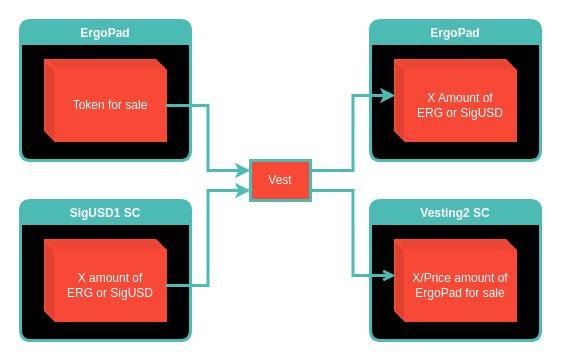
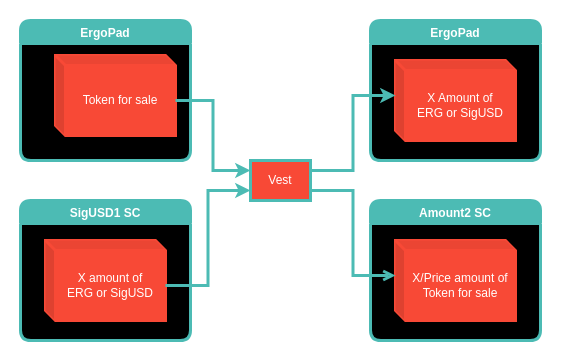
(106, 101) -> (116, 96)
(455, 213) -> (455, 213)
(461, 286) -> (461, 286)
